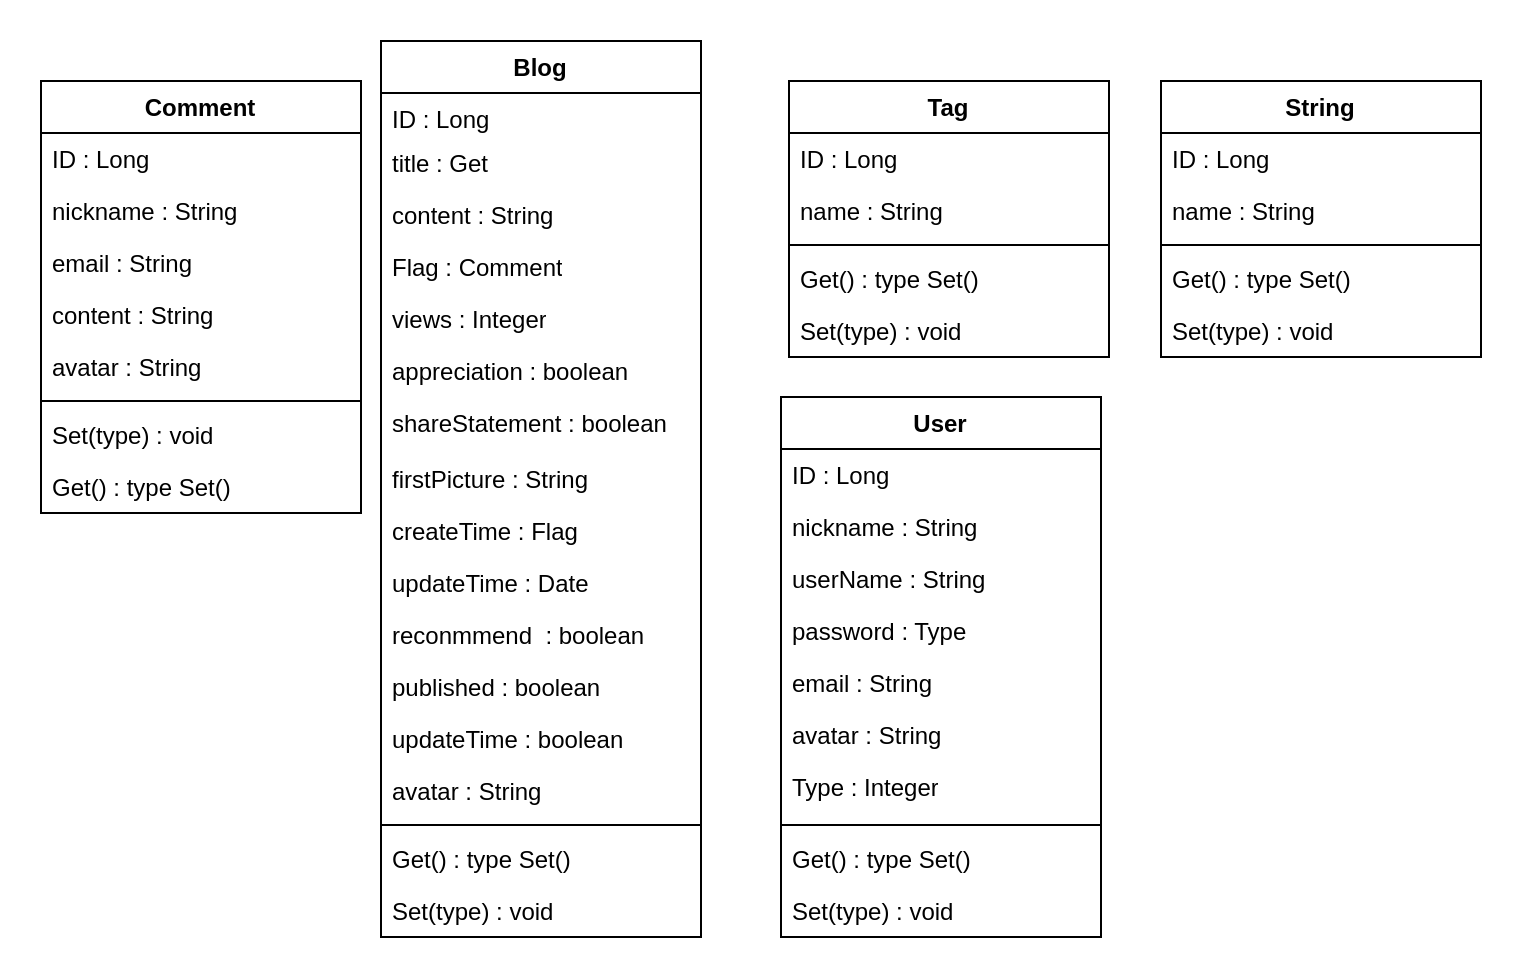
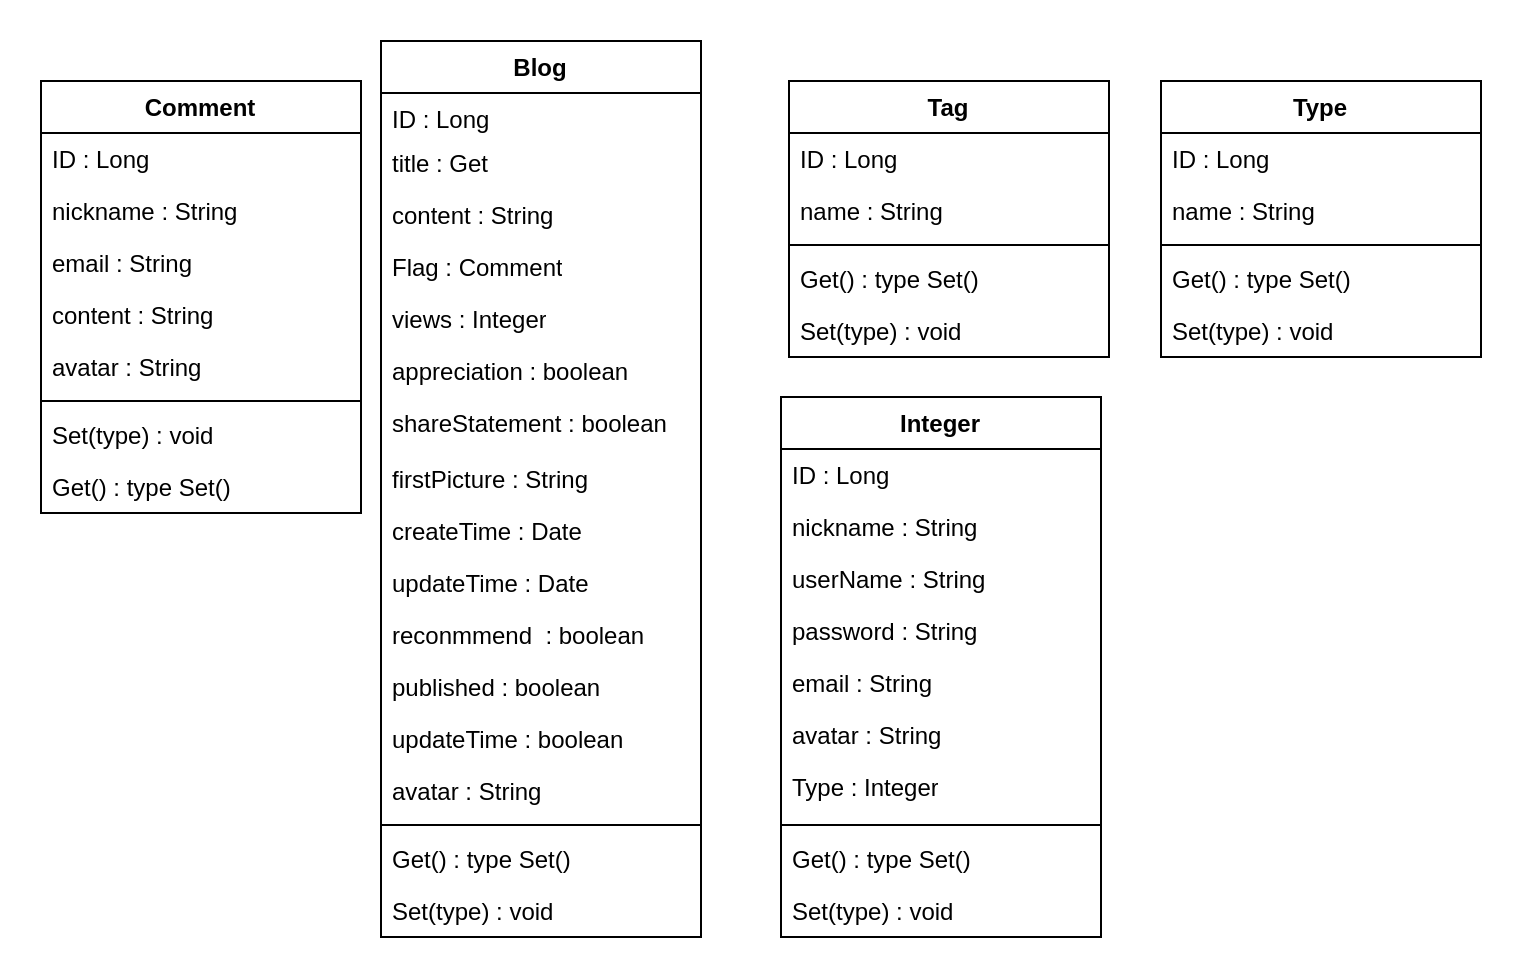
(1321, 109) -> (1321, 109)
(941, 425) -> (941, 425)
(492, 533) -> (495, 533)
(884, 633) -> (895, 633)
